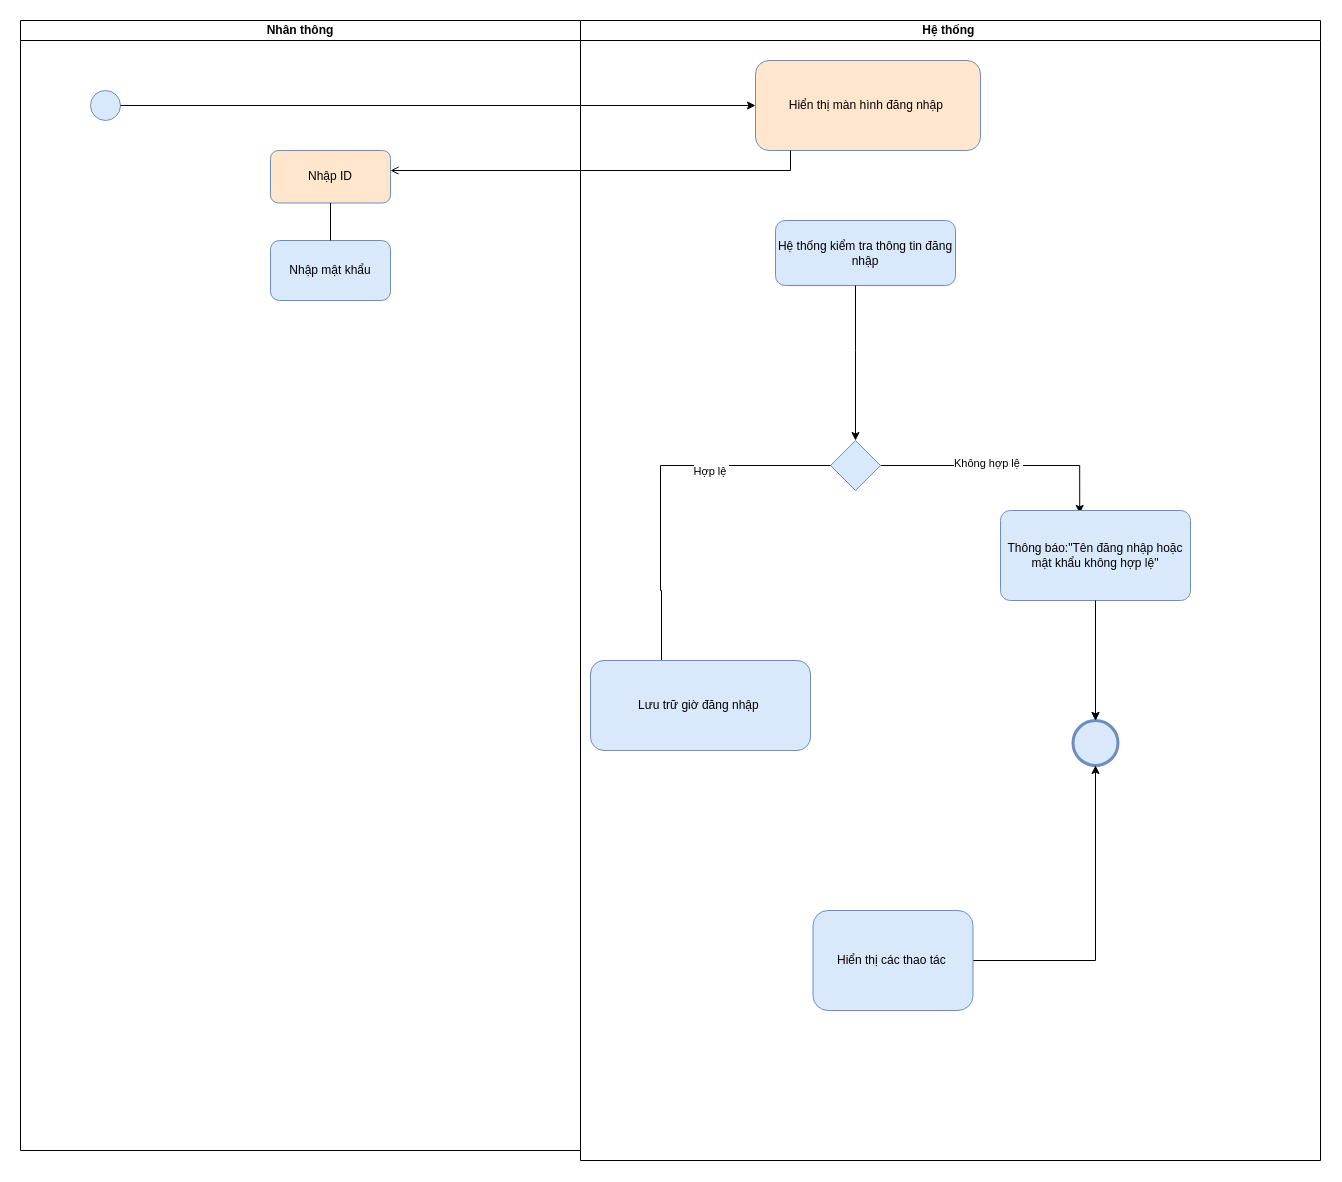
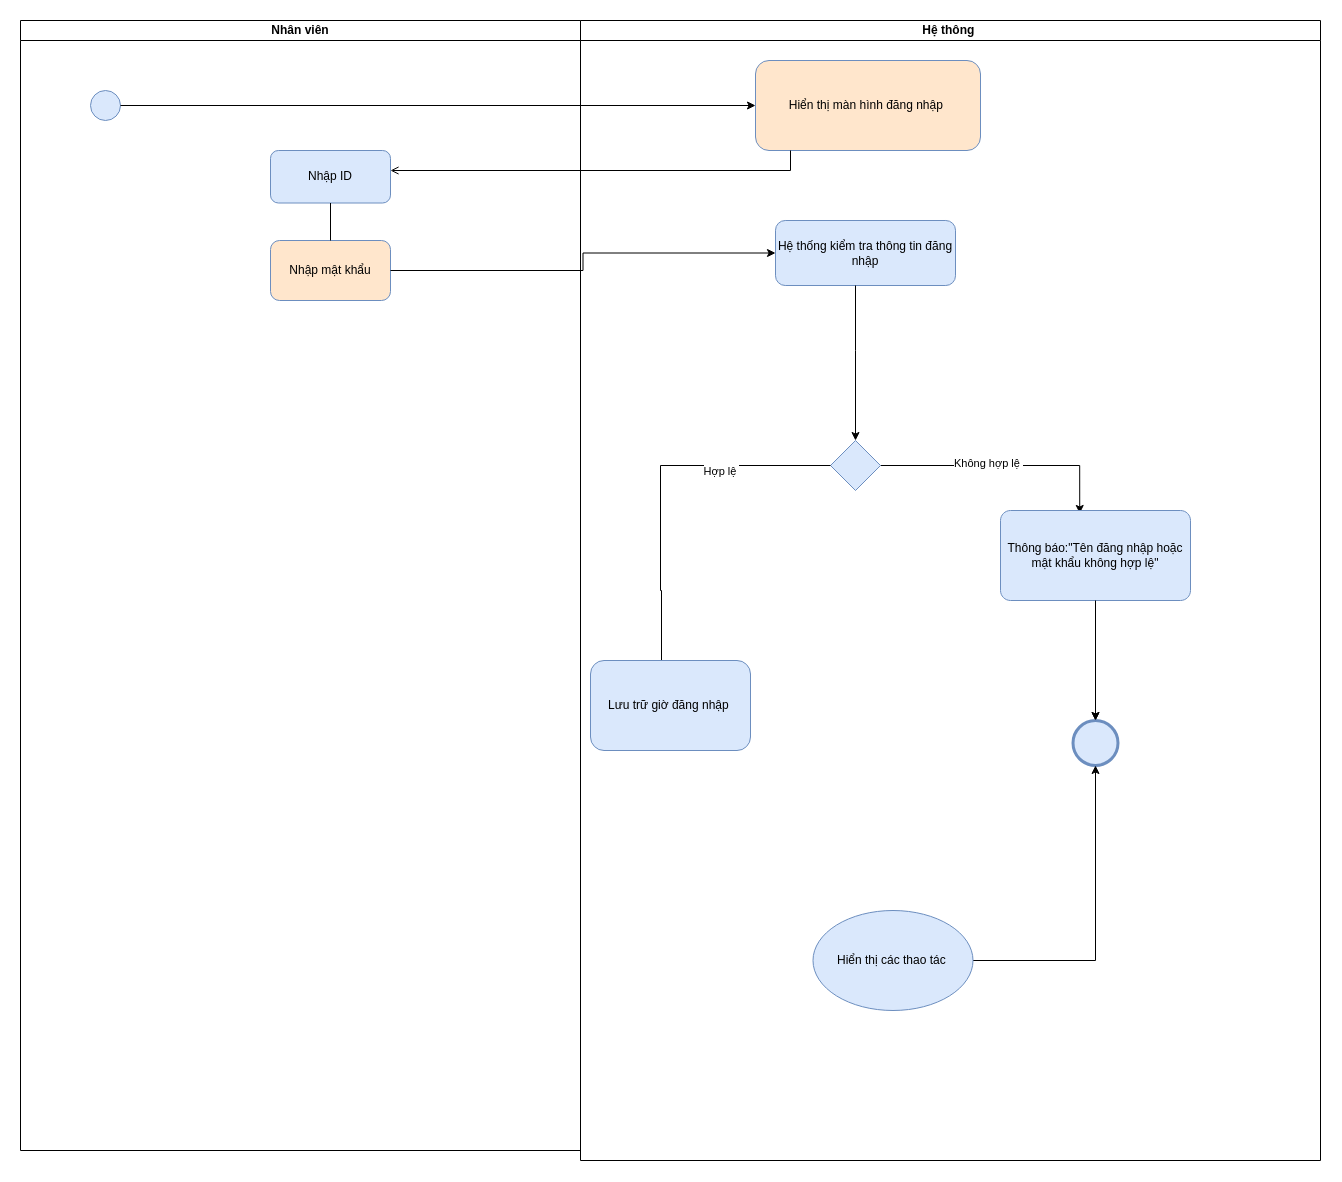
(301, 31) -> (301, 31)
(951, 31) -> (951, 31)
(331, 177) -> (331, 177)
none -> (583, 265)
(331, 271) -> (331, 271)
(701, 706) -> (671, 706)
(893, 961) -> (893, 961)
